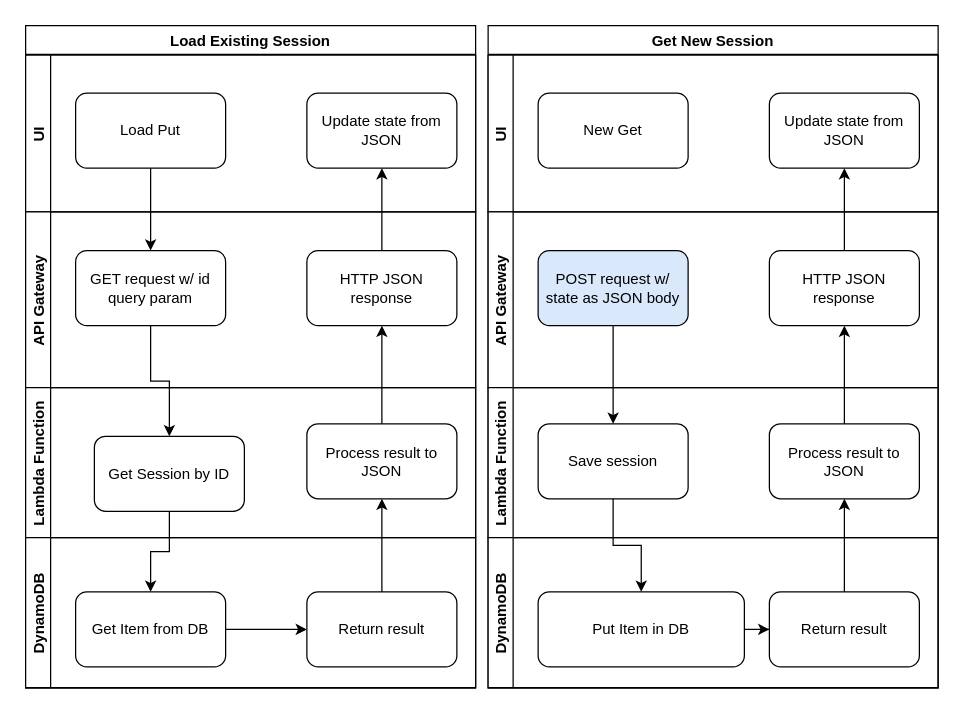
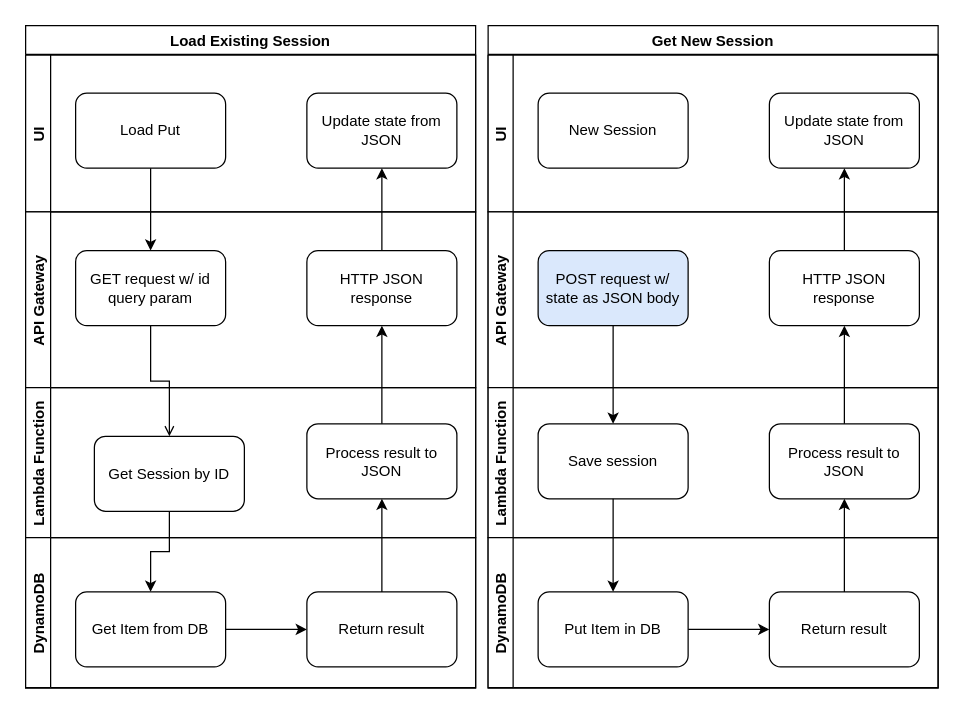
(613, 131) -> (613, 131)
(169, 426) -> (169, 428)
(641, 629) -> (613, 629)
